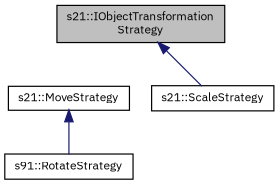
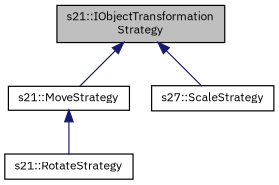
none -> (97, 69)
(213, 98) -> (213, 98)
(69, 167) -> (69, 167)
